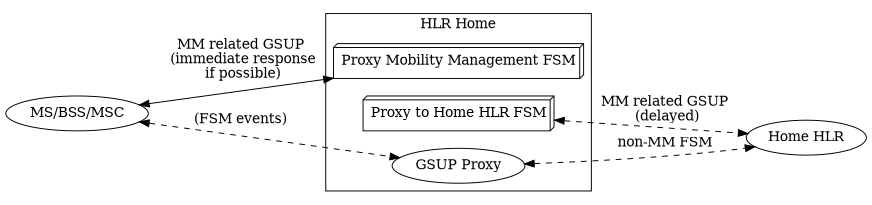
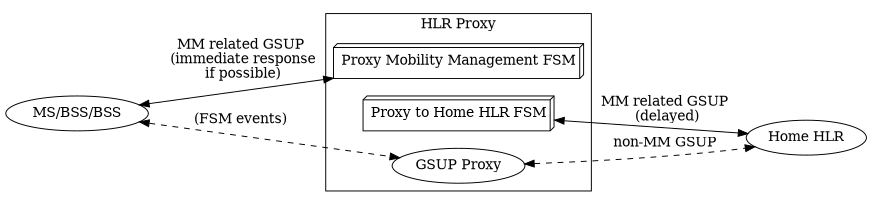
(459, 25) -> (459, 25)
(77, 113) -> (77, 113)
(651, 127) -> (651, 127)
(665, 143) -> (665, 143)
